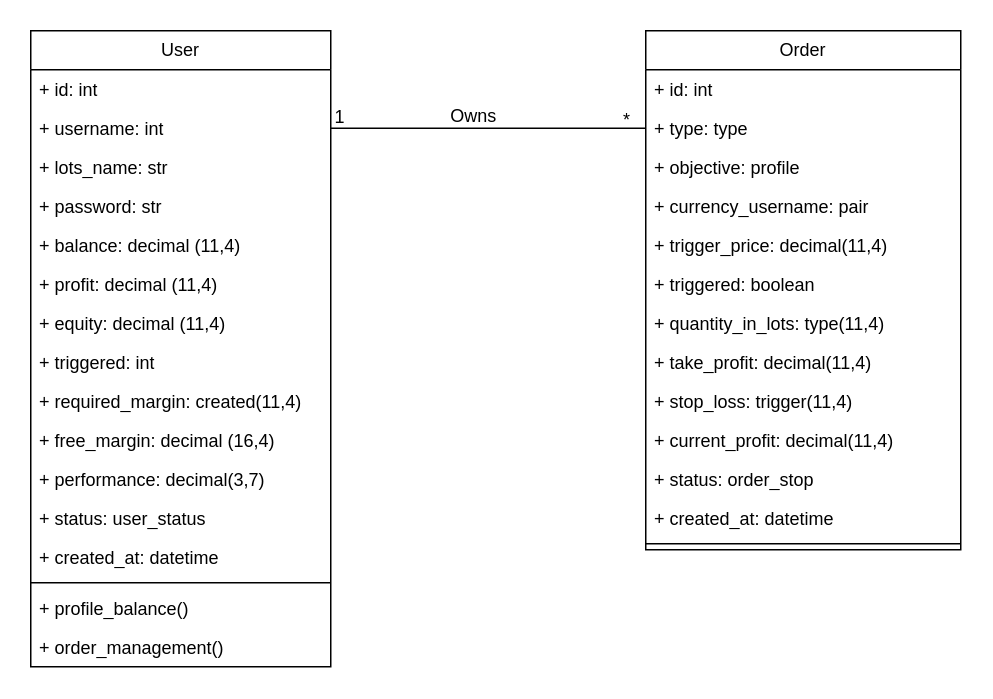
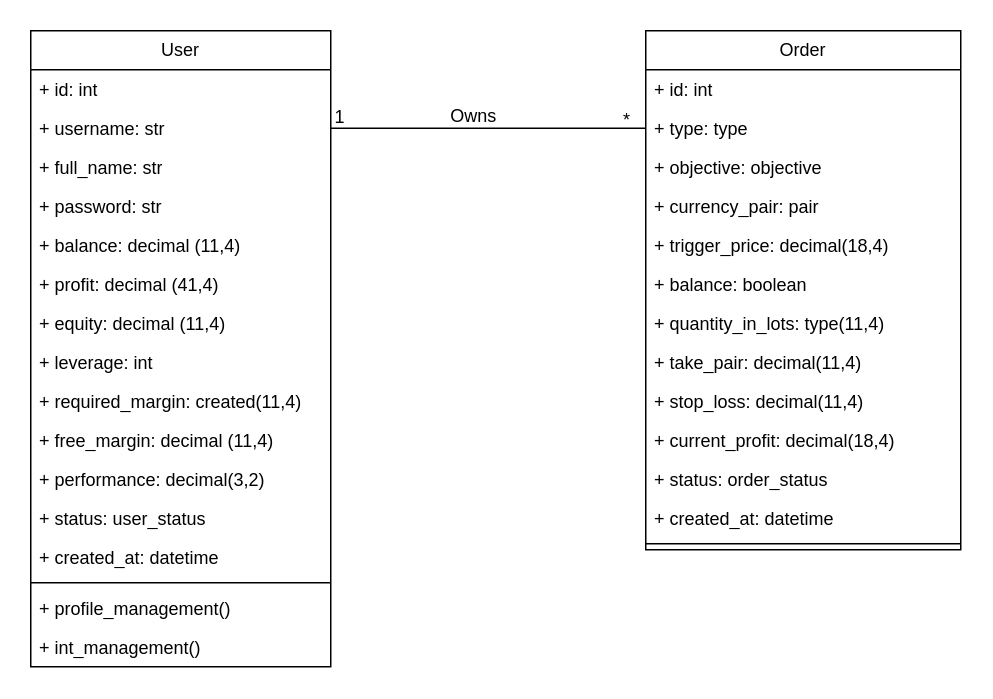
(106, 130) -> (108, 130)
(111, 169) -> (109, 169)
(742, 169) -> (754, 169)
(771, 208) -> (749, 208)
(787, 247) -> (787, 247)
(142, 286) -> (142, 286)
(744, 286) -> (734, 286)
(109, 364) -> (104, 364)
(779, 364) -> (769, 364)
(772, 403) -> (769, 403)
(167, 442) -> (167, 442)
(795, 442) -> (795, 442)
(162, 481) -> (162, 481)
(749, 481) -> (759, 481)
(126, 610) -> (144, 610)
(138, 649) -> (126, 649)
